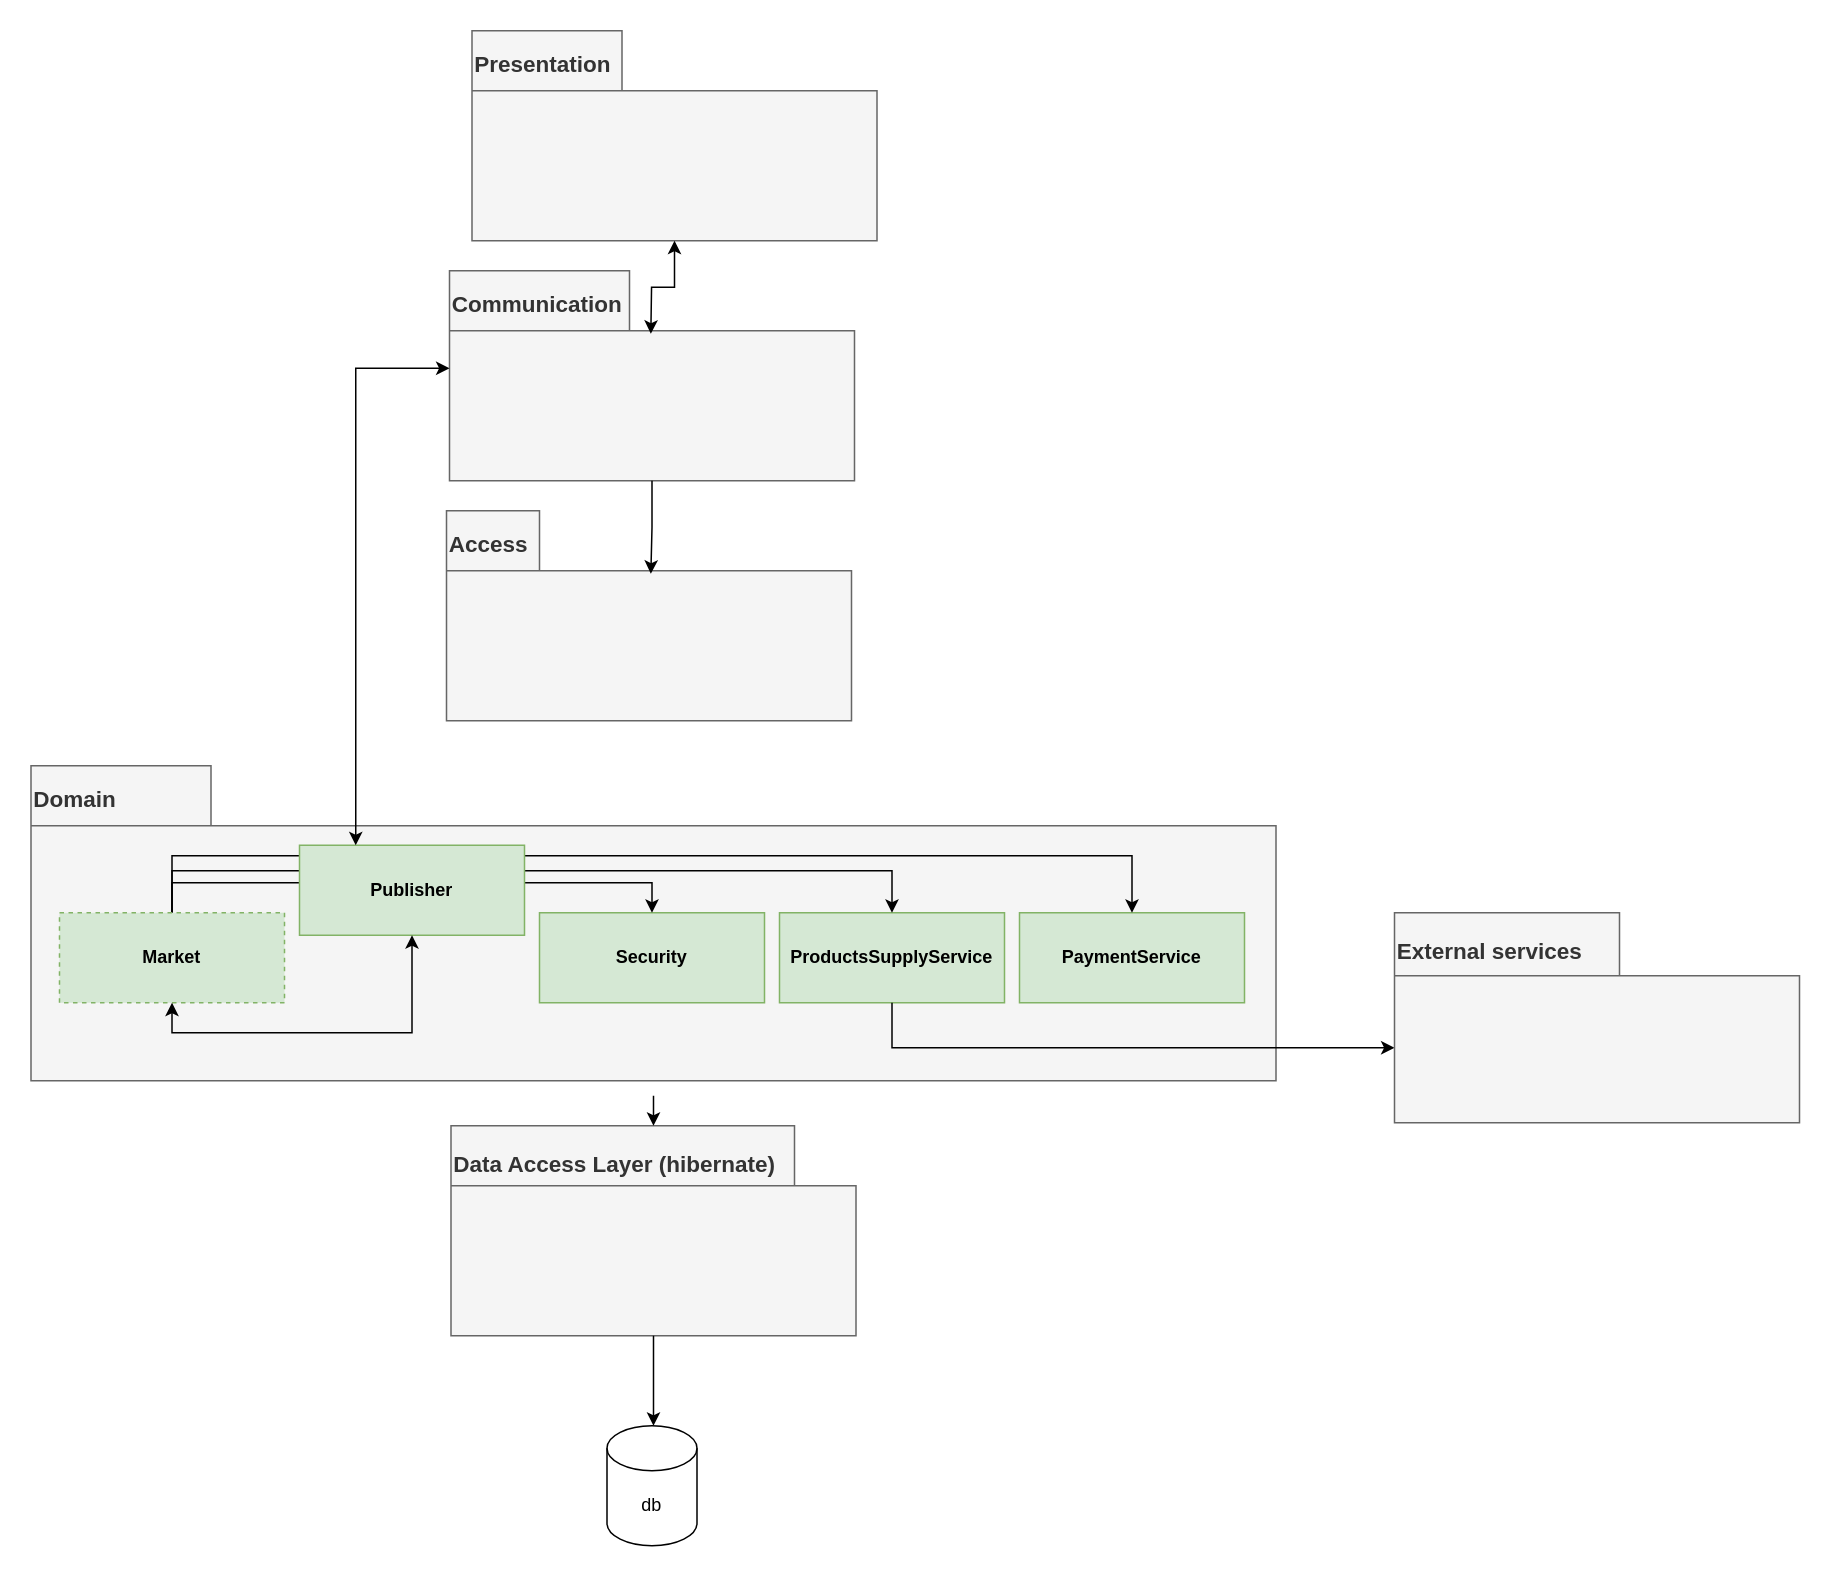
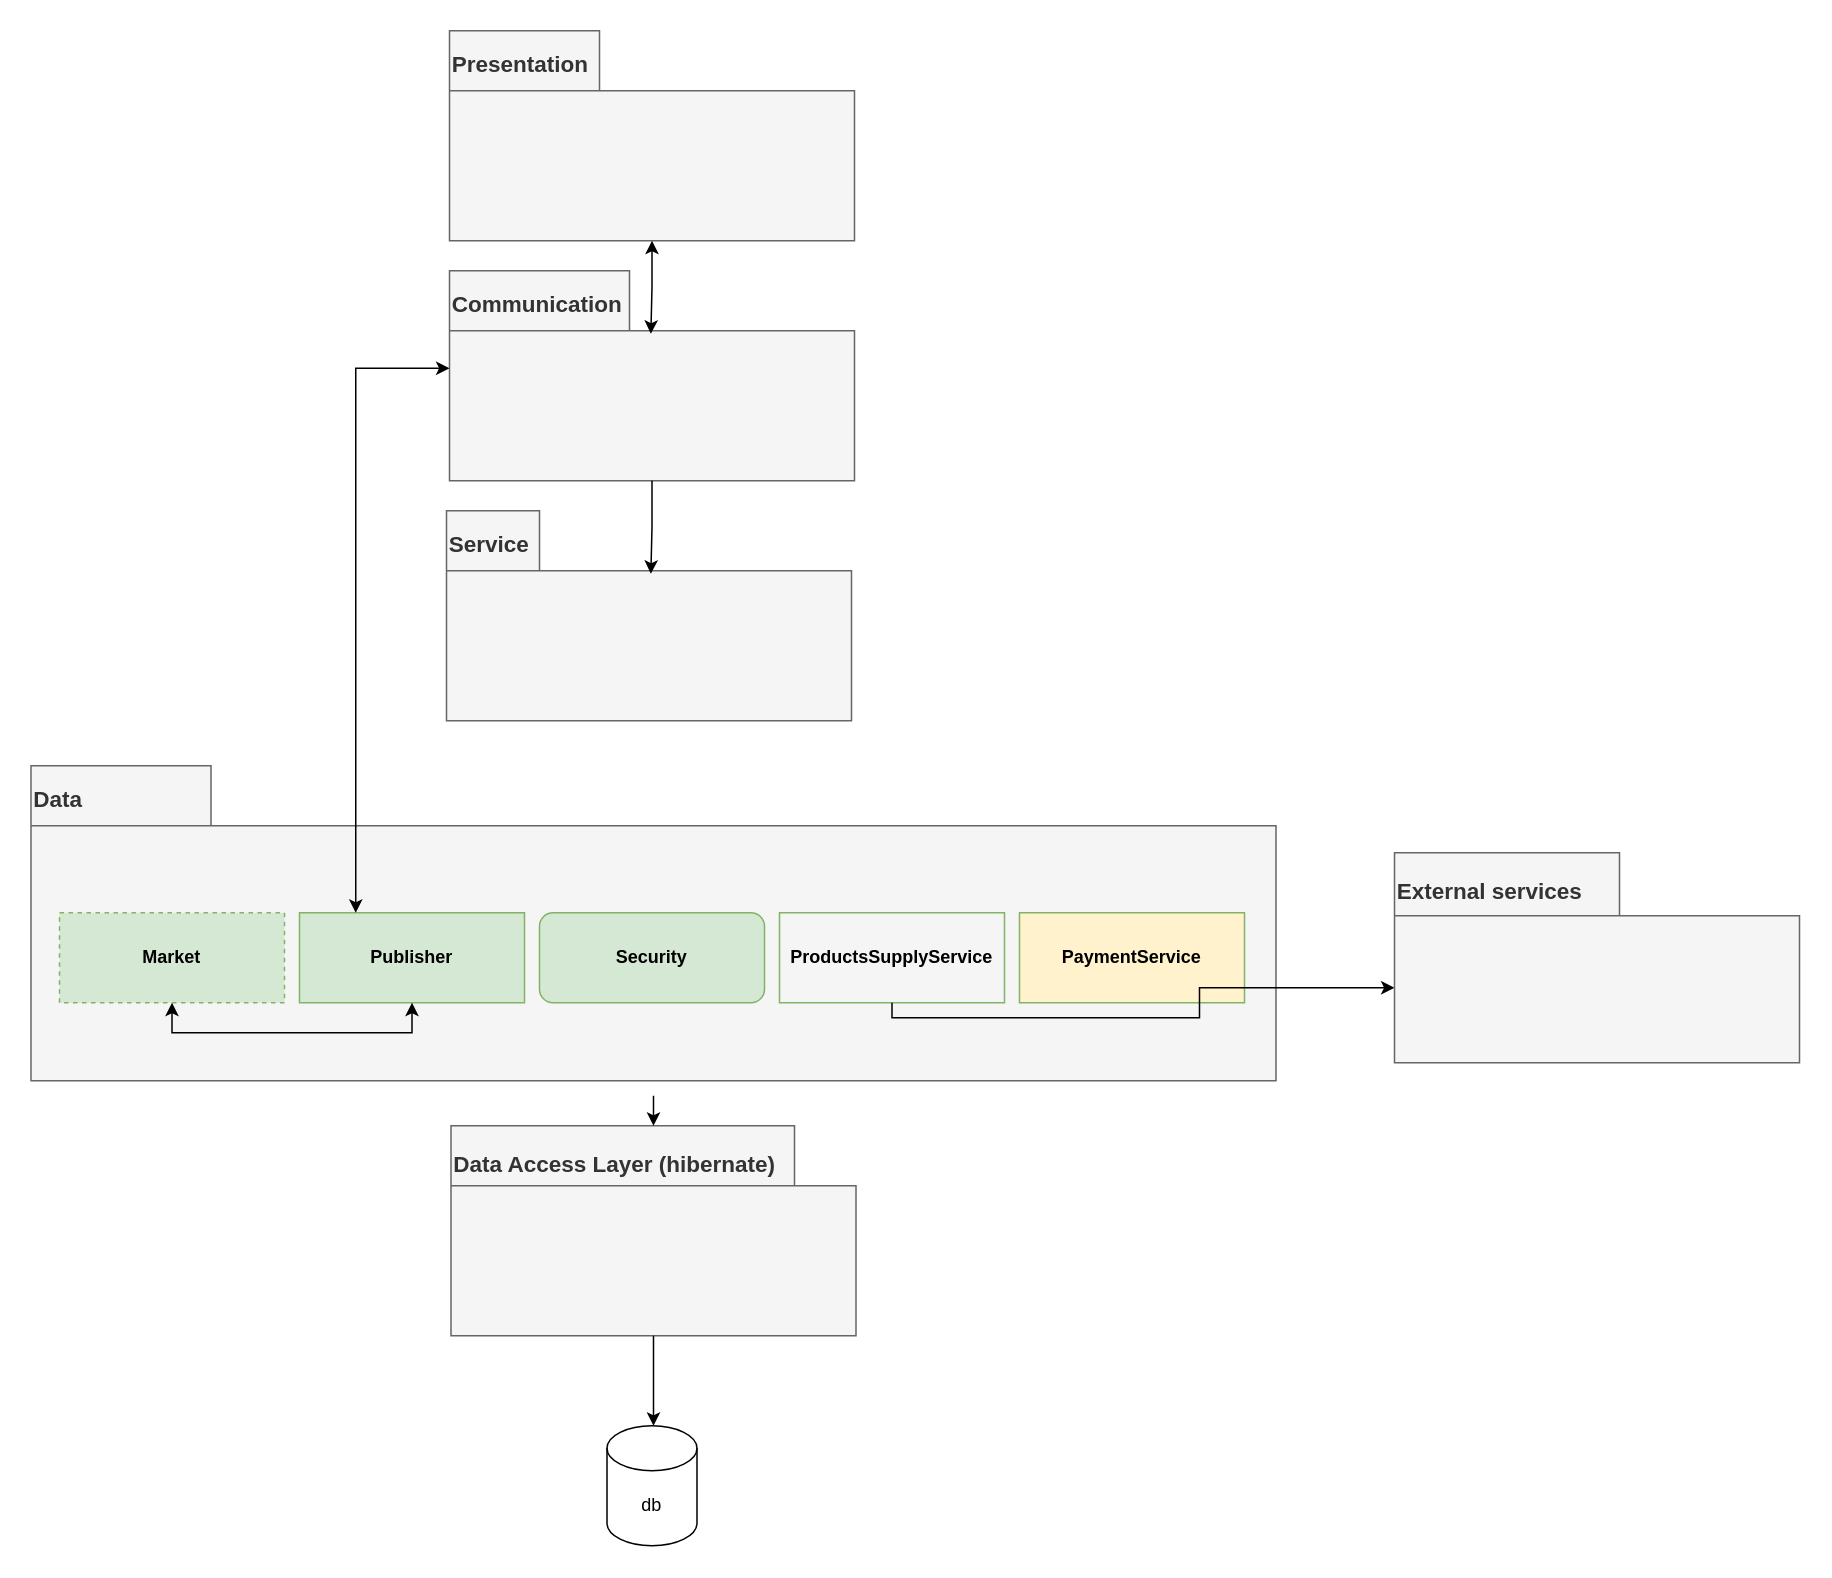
(674, 136) -> (652, 136)
(479, 547) -> (482, 547)
(62, 802) -> (54, 802)
(850, 856) -> none
(723, 871) -> none
(597, 883) -> none
(412, 890) -> (412, 958)
(652, 958) -> (652, 958)
(892, 958) -> (892, 958)
(1132, 958) -> (1132, 958)
(1597, 1018) -> (1597, 958)
